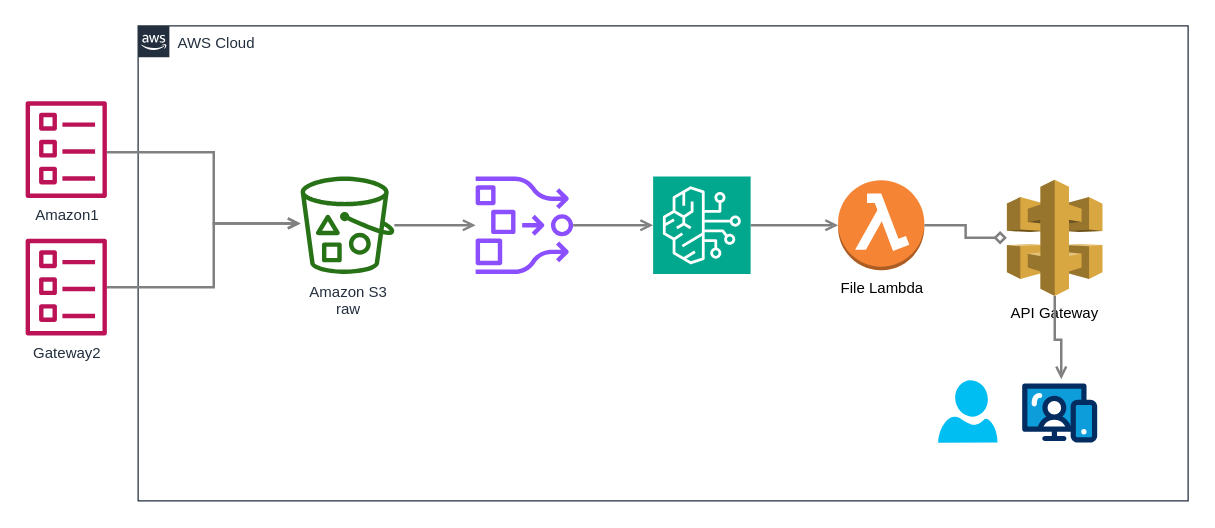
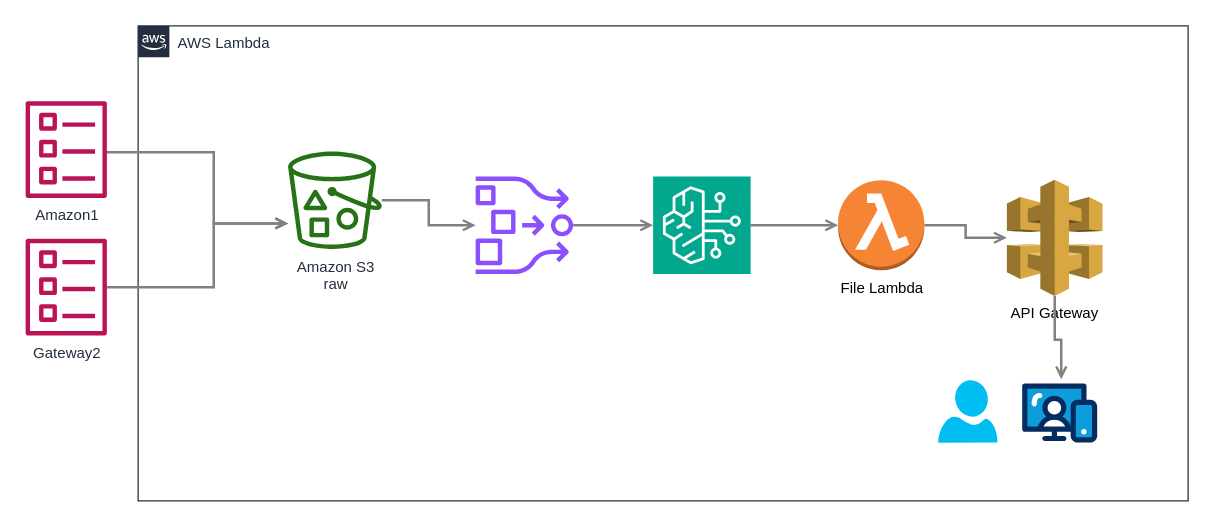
(212, 43) -> (218, 43)
(348, 225) -> (335, 200)
(994, 238) -> (997, 238)
